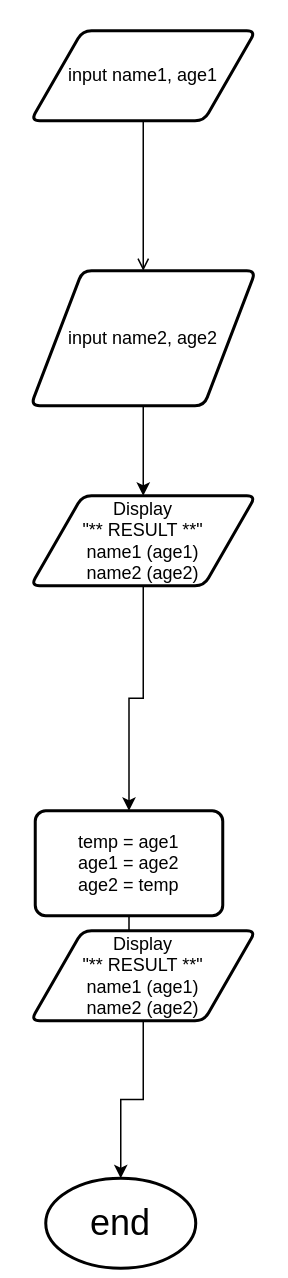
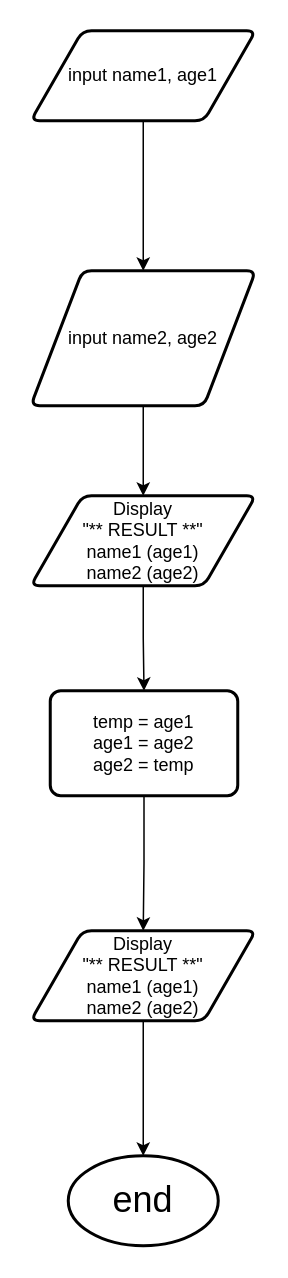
(143, 261) -> (143, 259)
(129, 863) -> (144, 743)
(121, 1223) -> (143, 1201)
